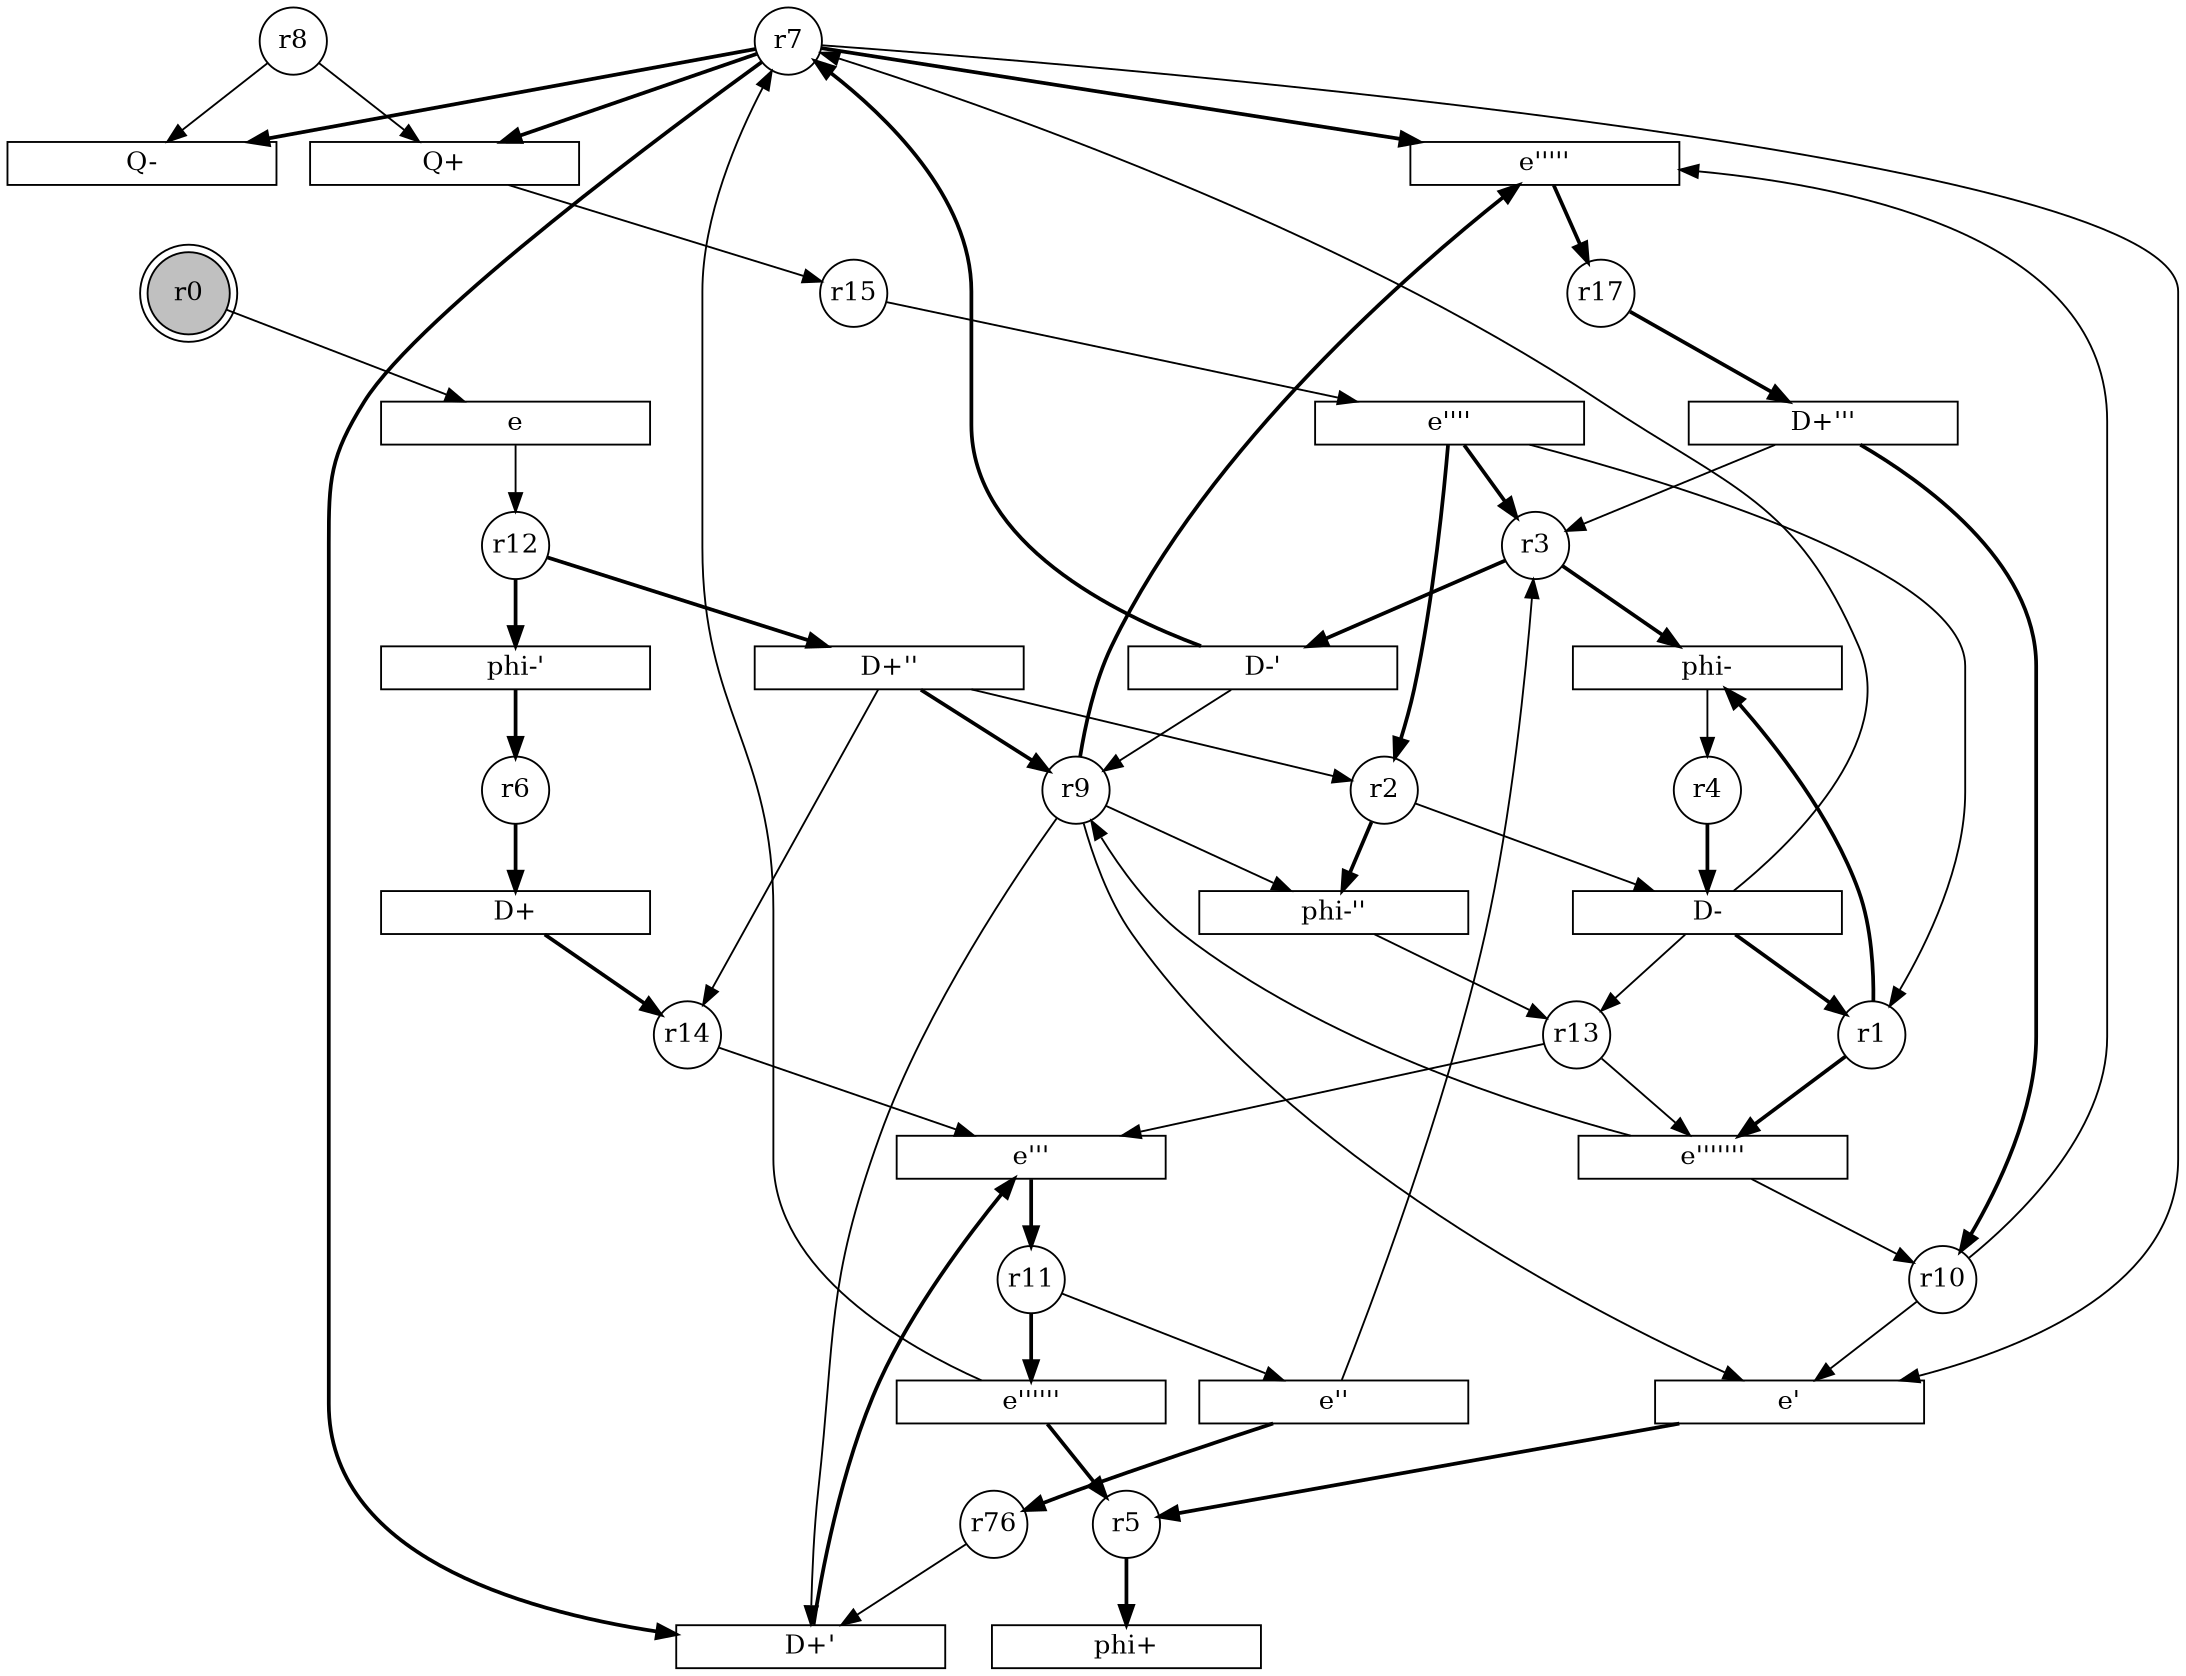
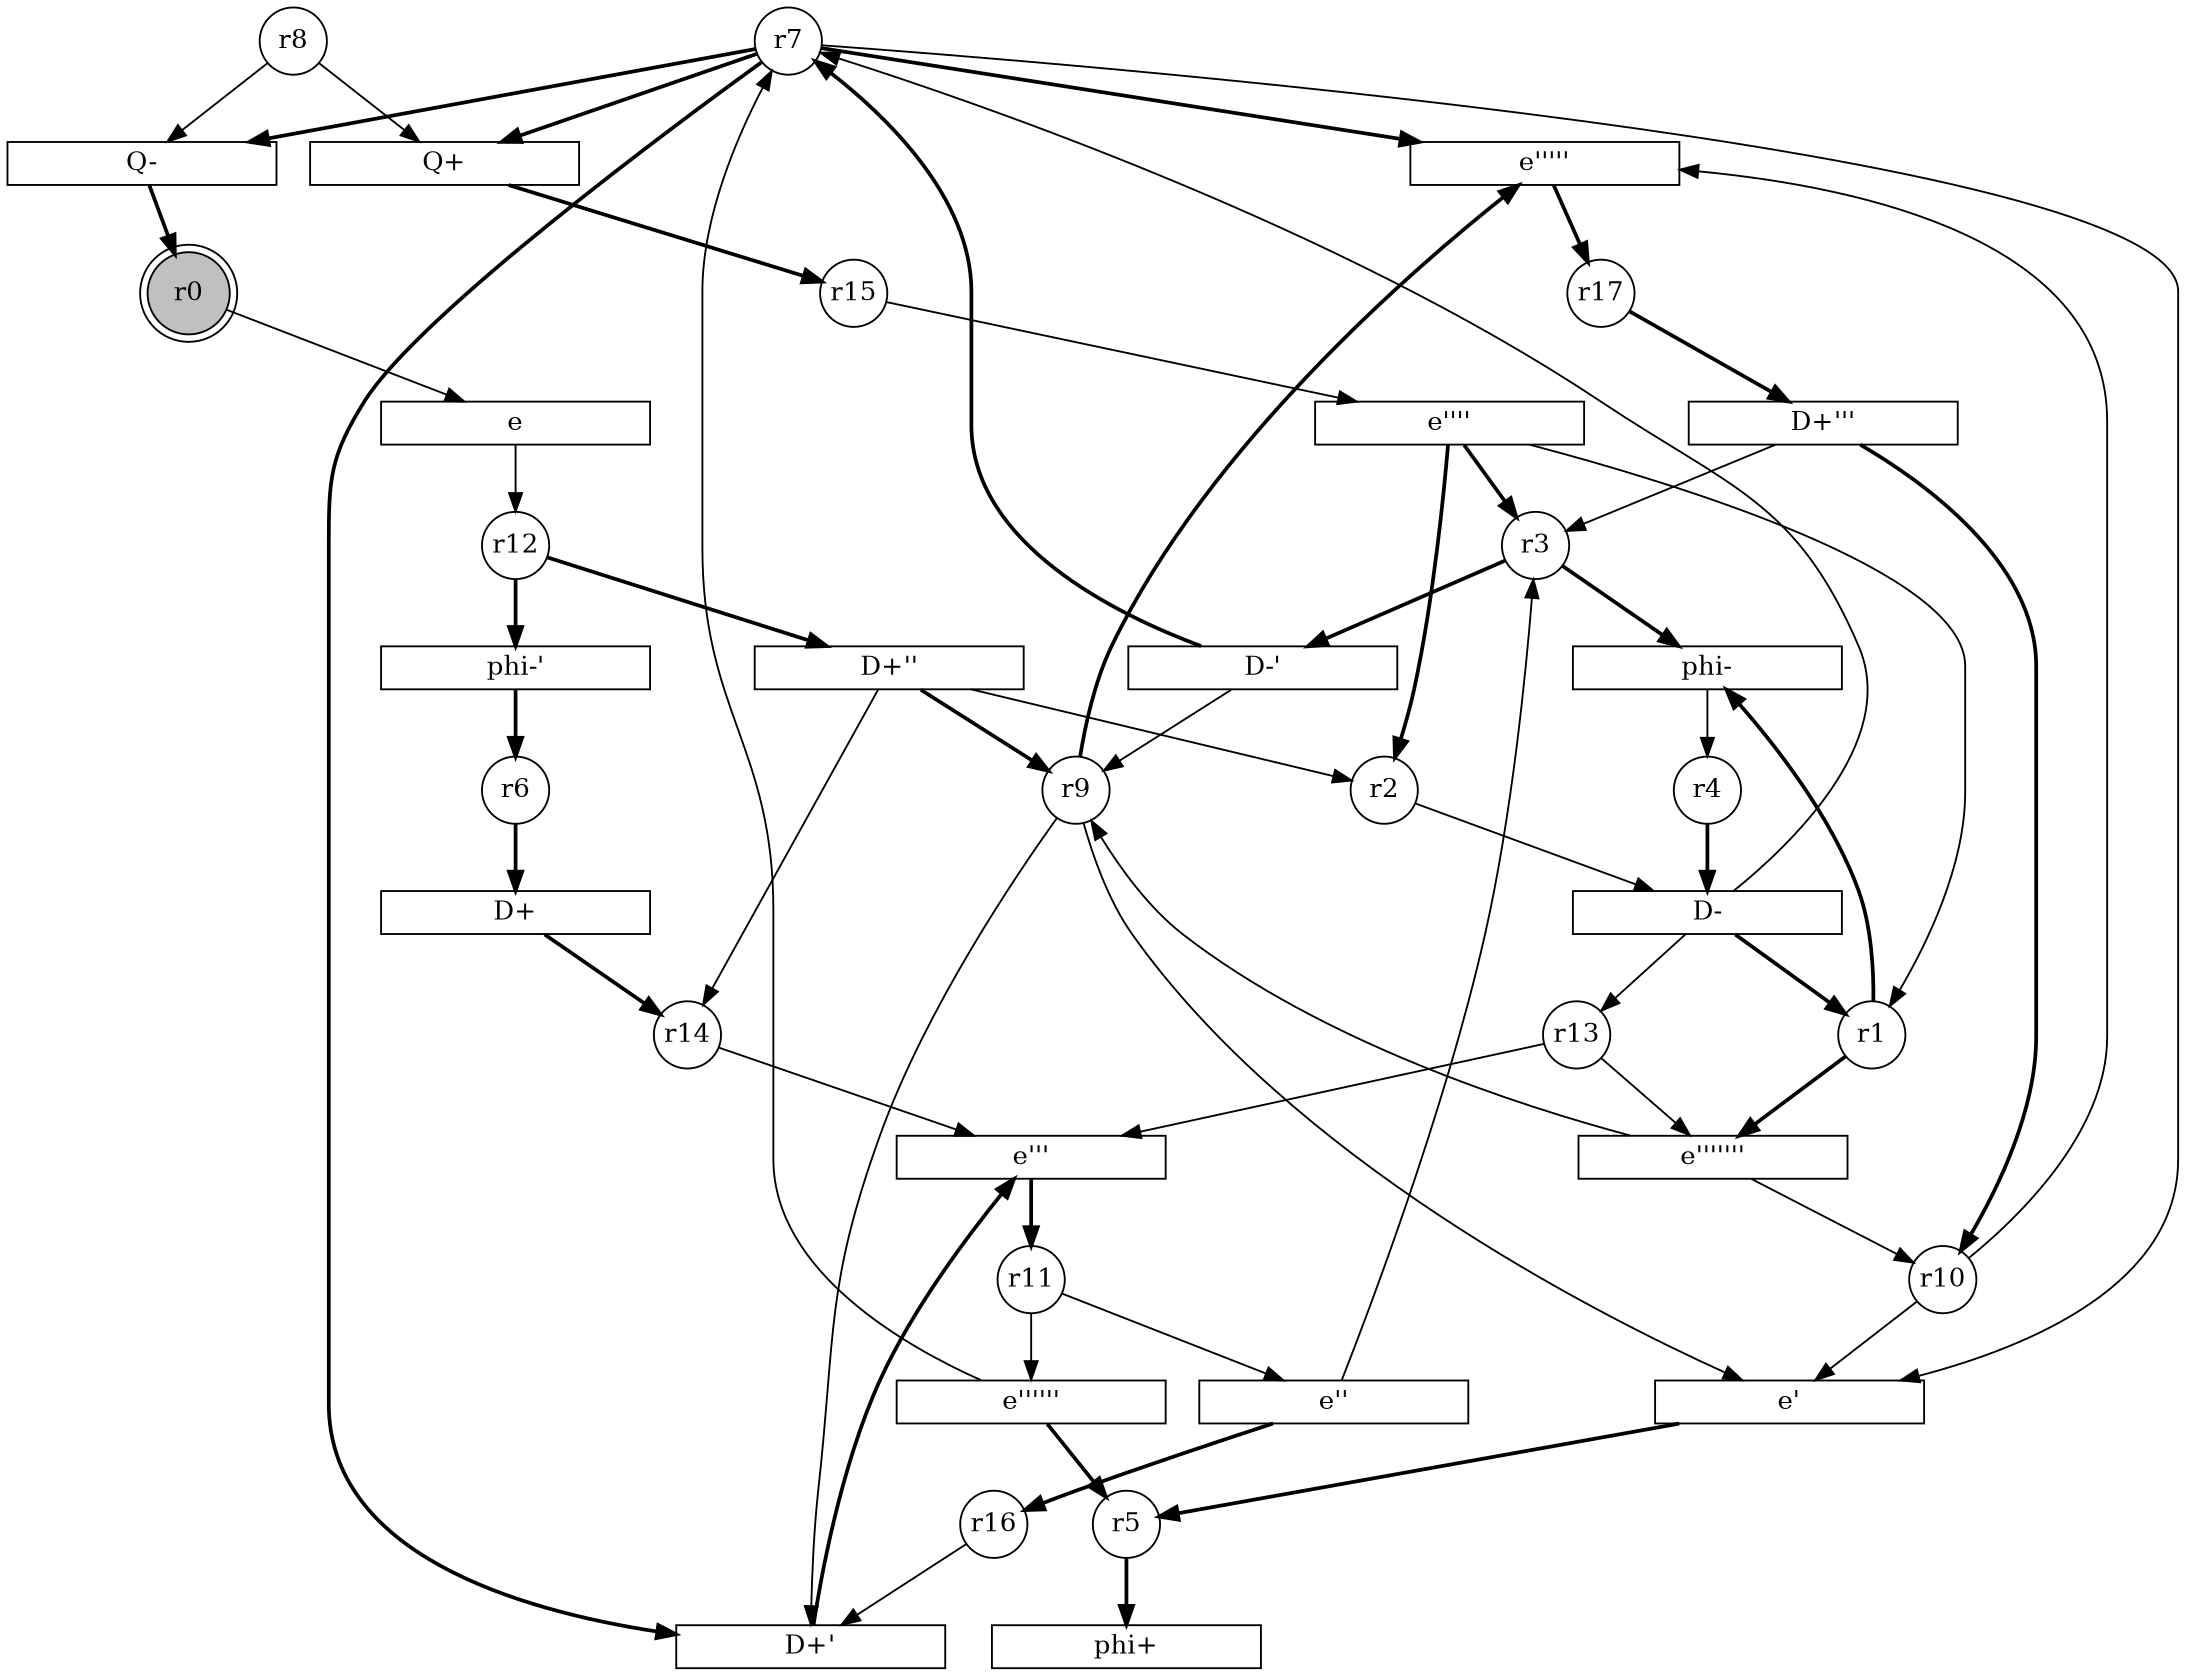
none -> (159, 211)
(656, 230) -> (656, 230)
(1334, 913) -> none
(1031, 1337) -> (1031, 1337)
(994, 1524) -> (994, 1524)
